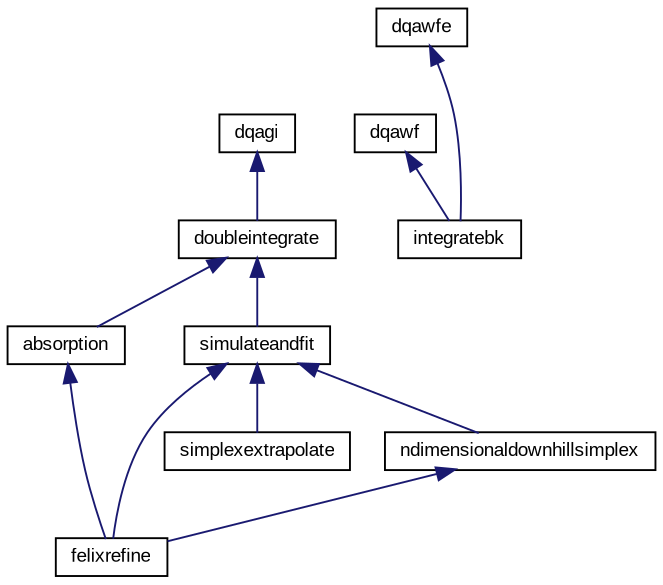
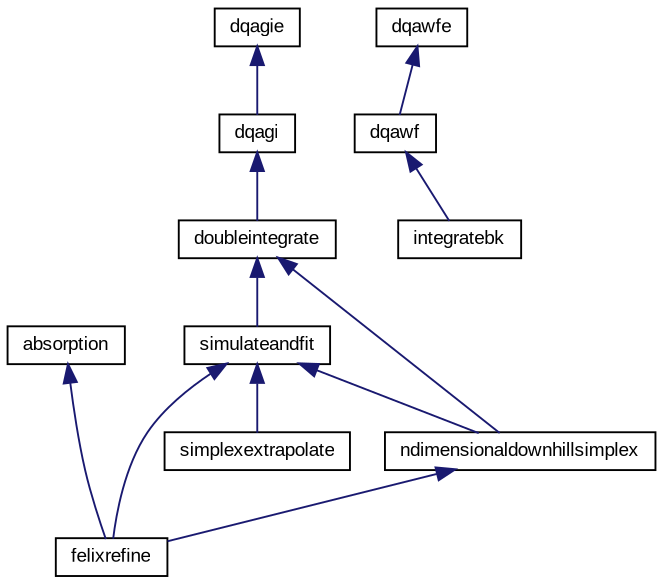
none -> (257, 27)
(458, 141) -> (406, 90)
(153, 297) -> (396, 351)
